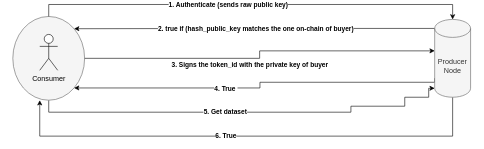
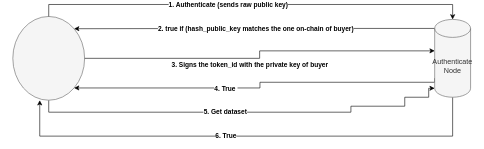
(48, 53) -> none
(453, 66) -> (453, 66)
